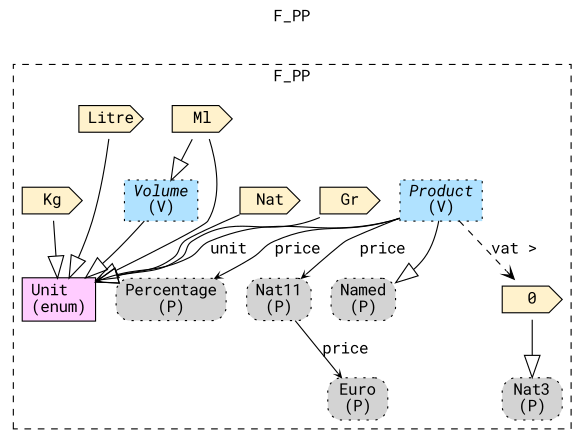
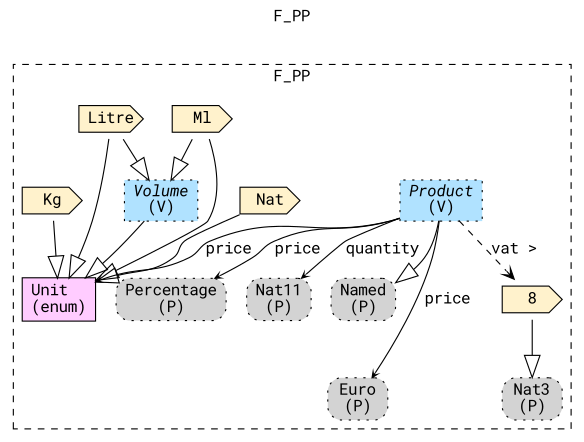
none -> (130, 150)
(350, 201) -> none
(229, 249) -> (229, 249)
(383, 249) -> (383, 249)
(532, 299) -> (532, 299)
(317, 347) -> (416, 300)
